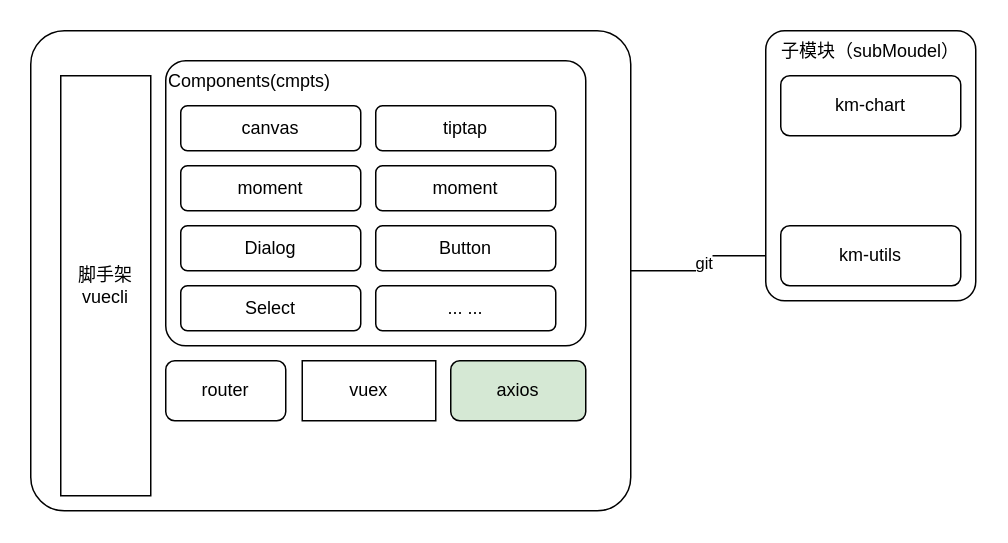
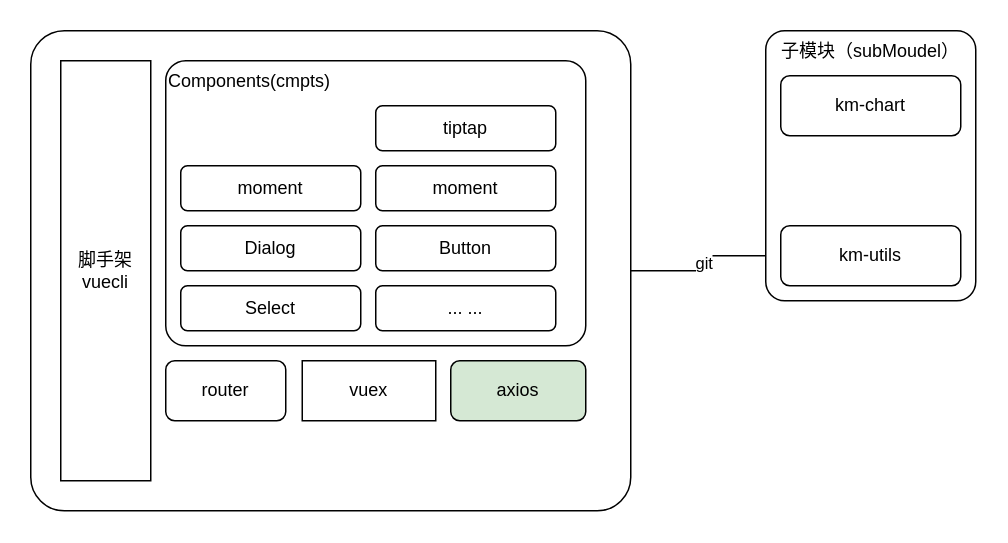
(271, 128) -> none
(106, 286) -> (106, 271)
